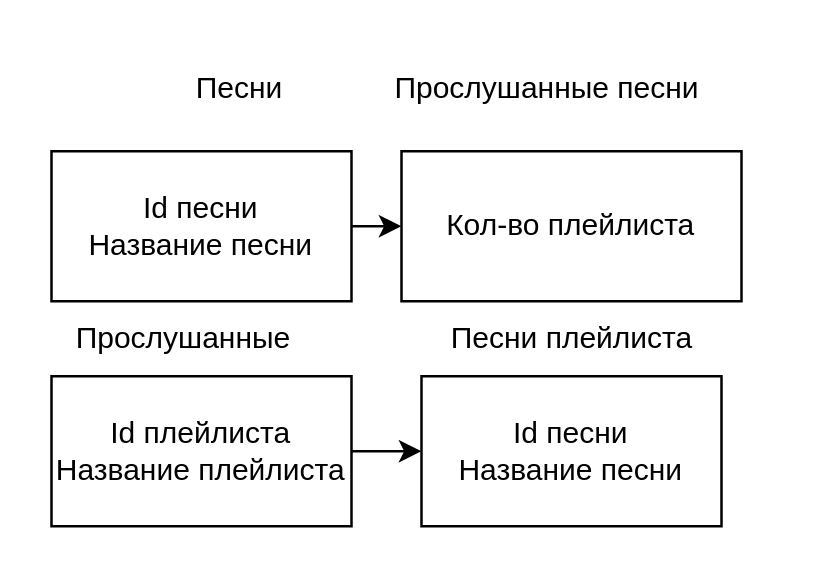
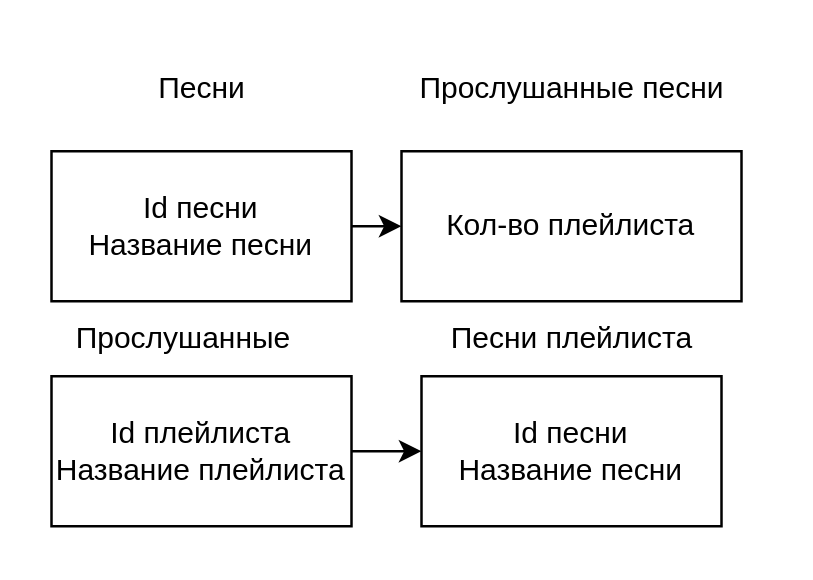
(239, 89) -> (201, 89)
(546, 89) -> (571, 89)
